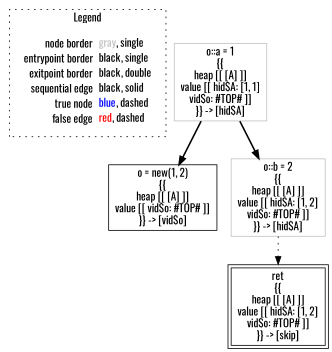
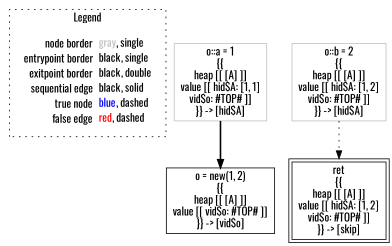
(247, 136) -> none
